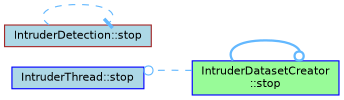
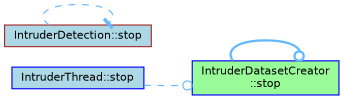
(173, 70) -> (163, 86)
